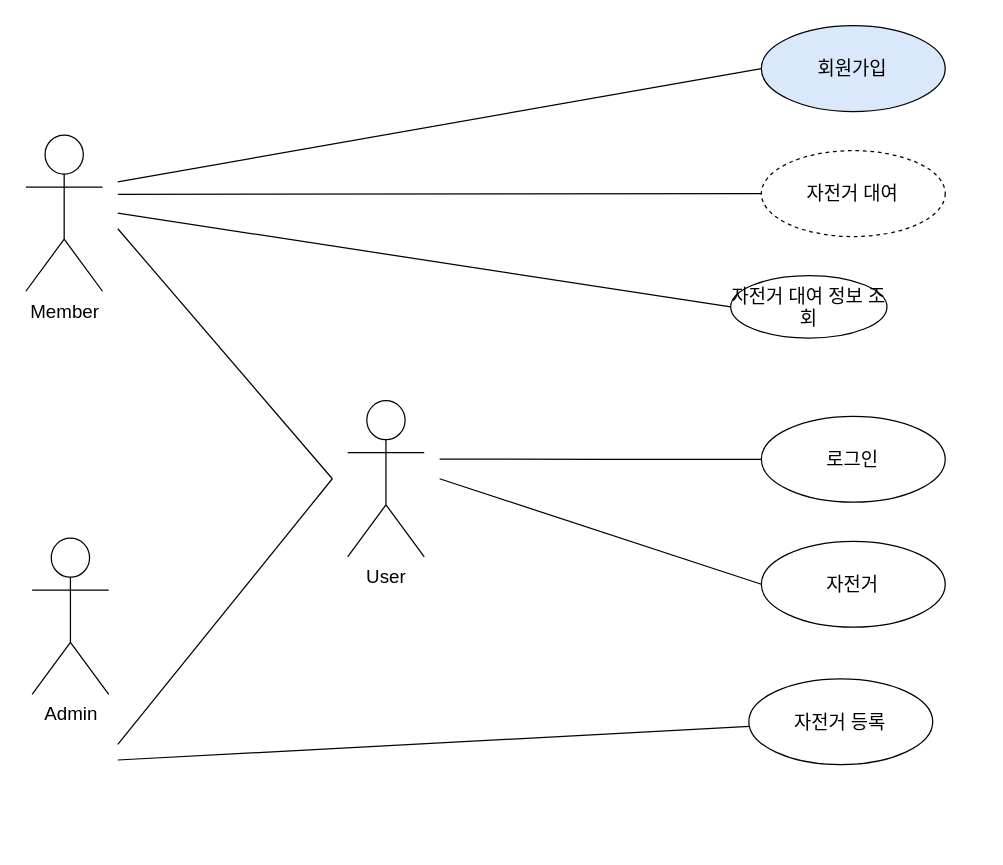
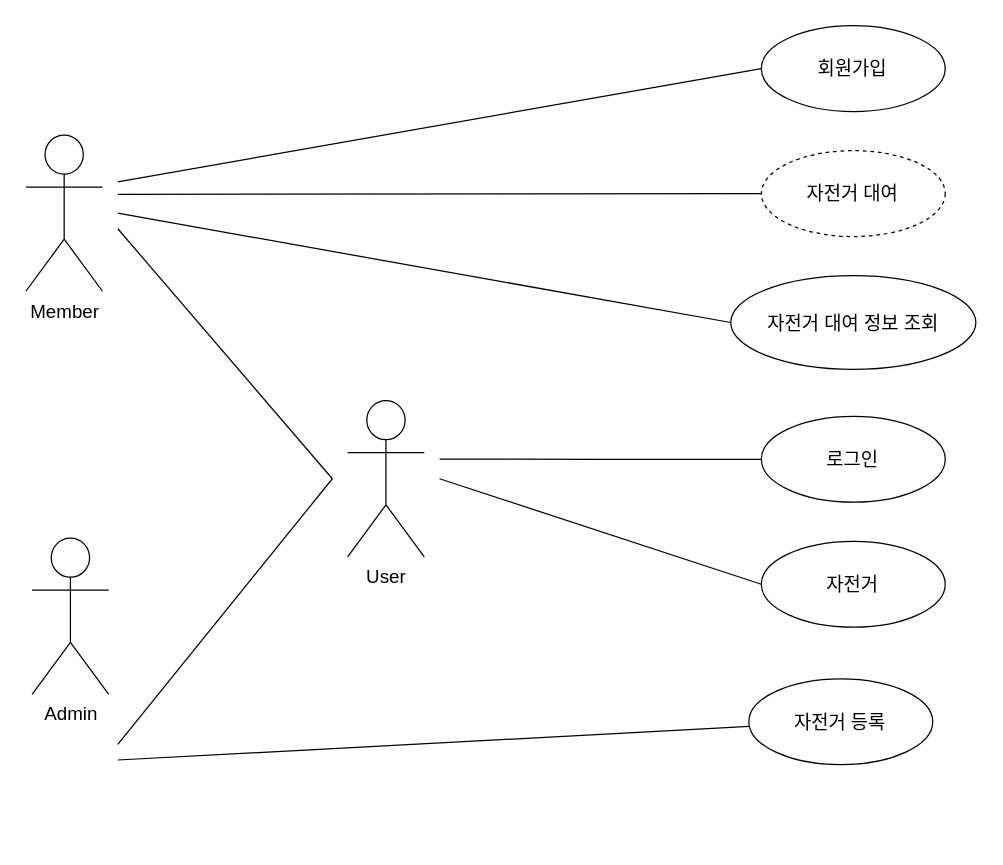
(853, 69) -> (853, 69)
(809, 307) -> (853, 323)
